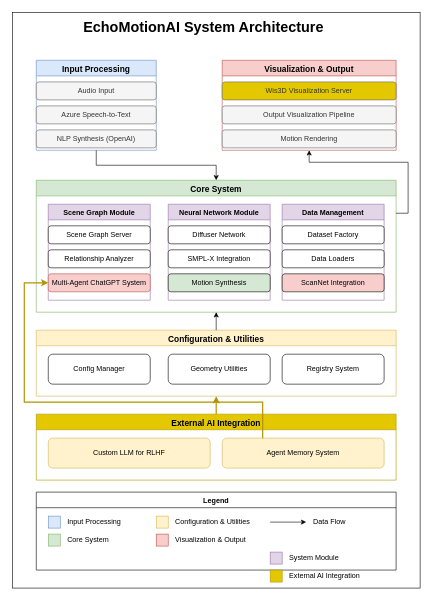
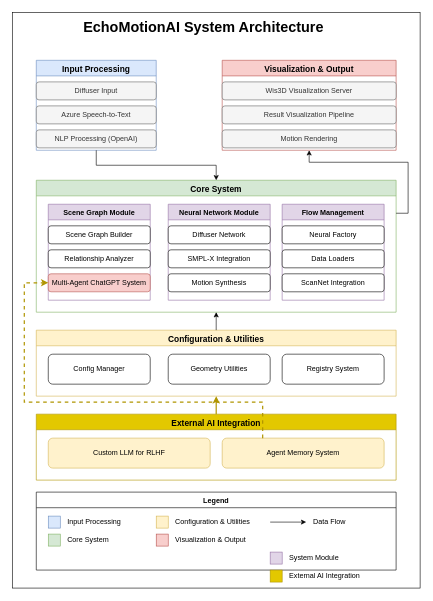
(96, 91) -> (96, 91)
(309, 91) -> (309, 91)
(309, 115) -> (309, 115)
(96, 139) -> (96, 139)
(333, 212) -> (333, 212)
(99, 235) -> (99, 235)
(333, 235) -> (333, 235)
(219, 283) -> (219, 283)
(333, 283) -> (333, 283)
(81, 402) -> (81, 402)
